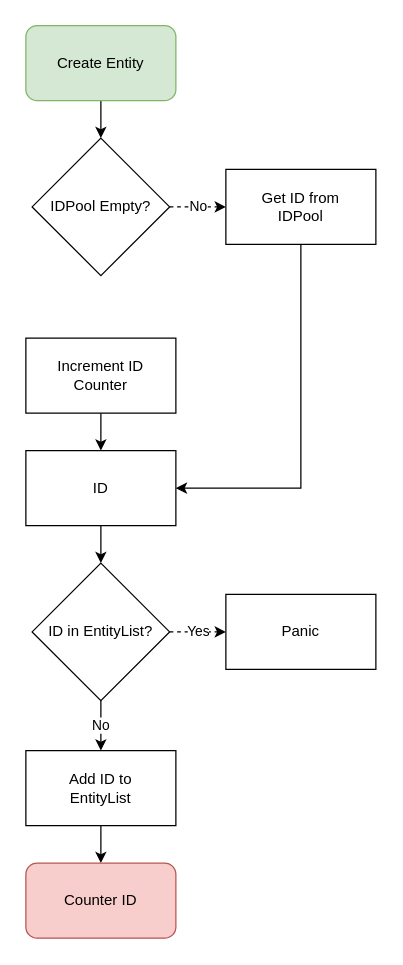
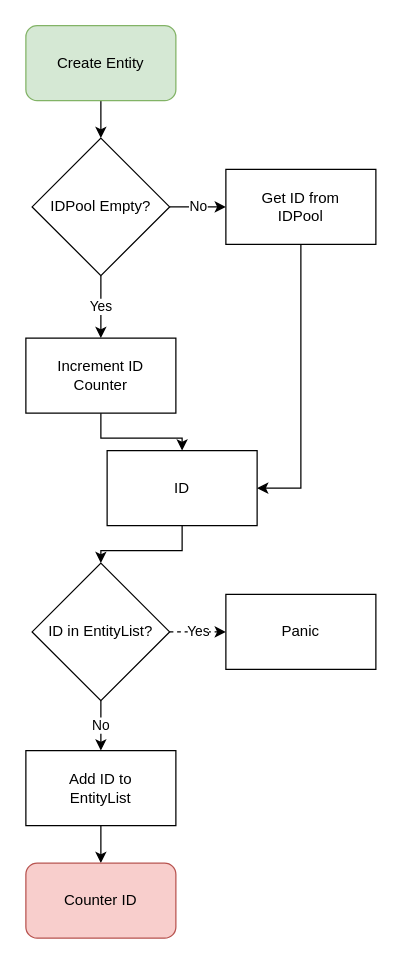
(180, 207) -> (180, 207)
none -> (101, 303)
(101, 488) -> (182, 488)
